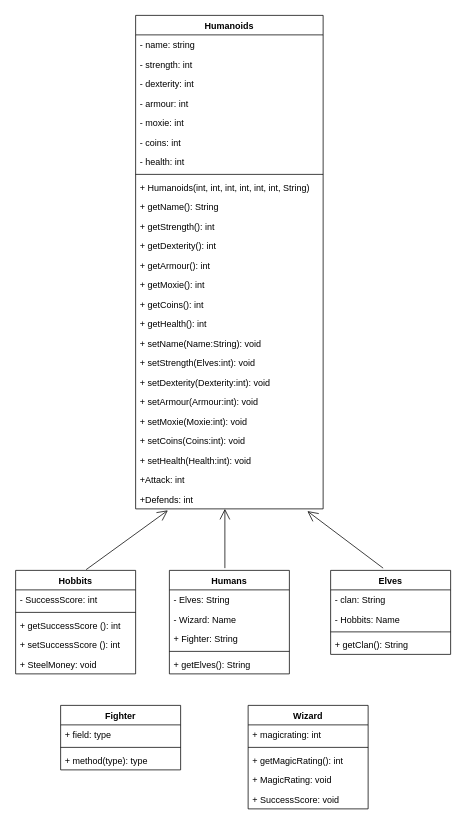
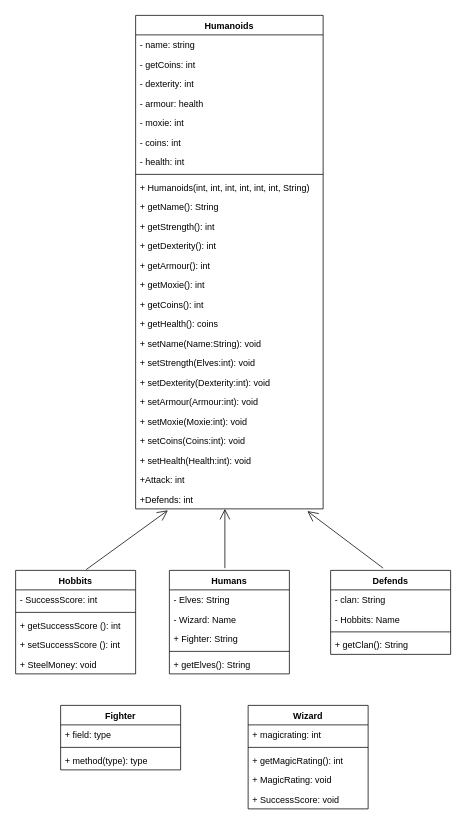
(173, 65) -> (171, 65)
(168, 104) -> (175, 104)
(179, 324) -> (184, 324)
(390, 581) -> (390, 581)
